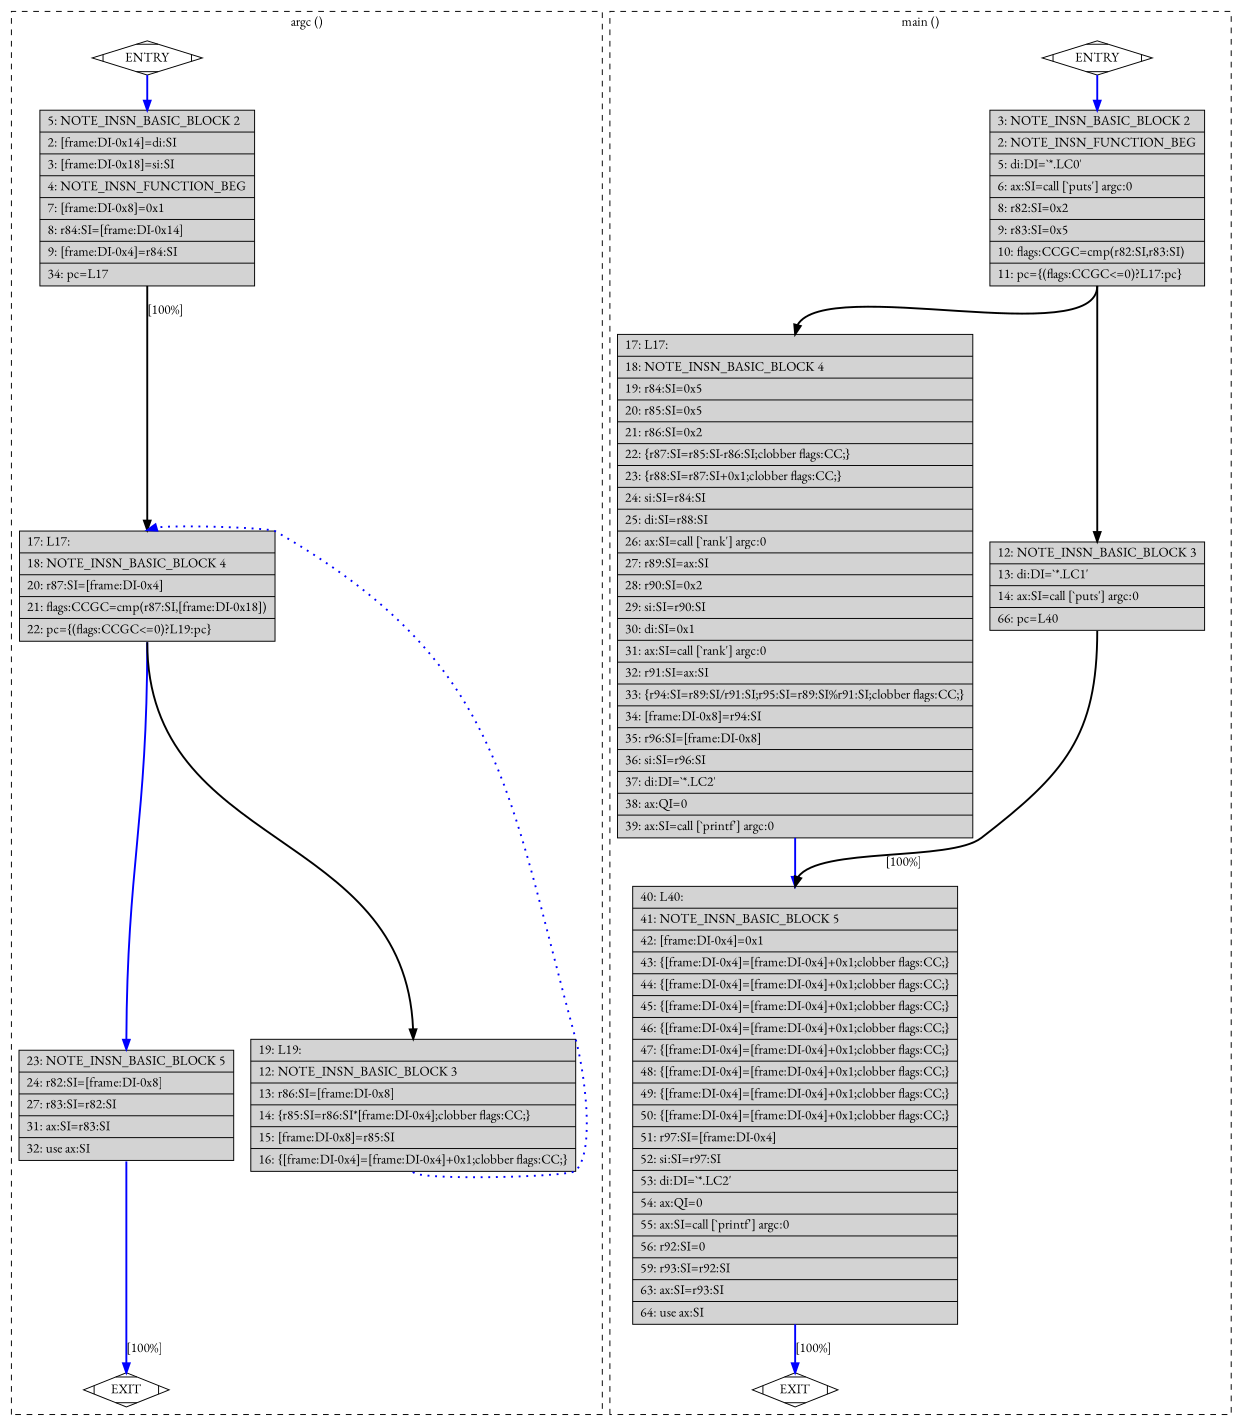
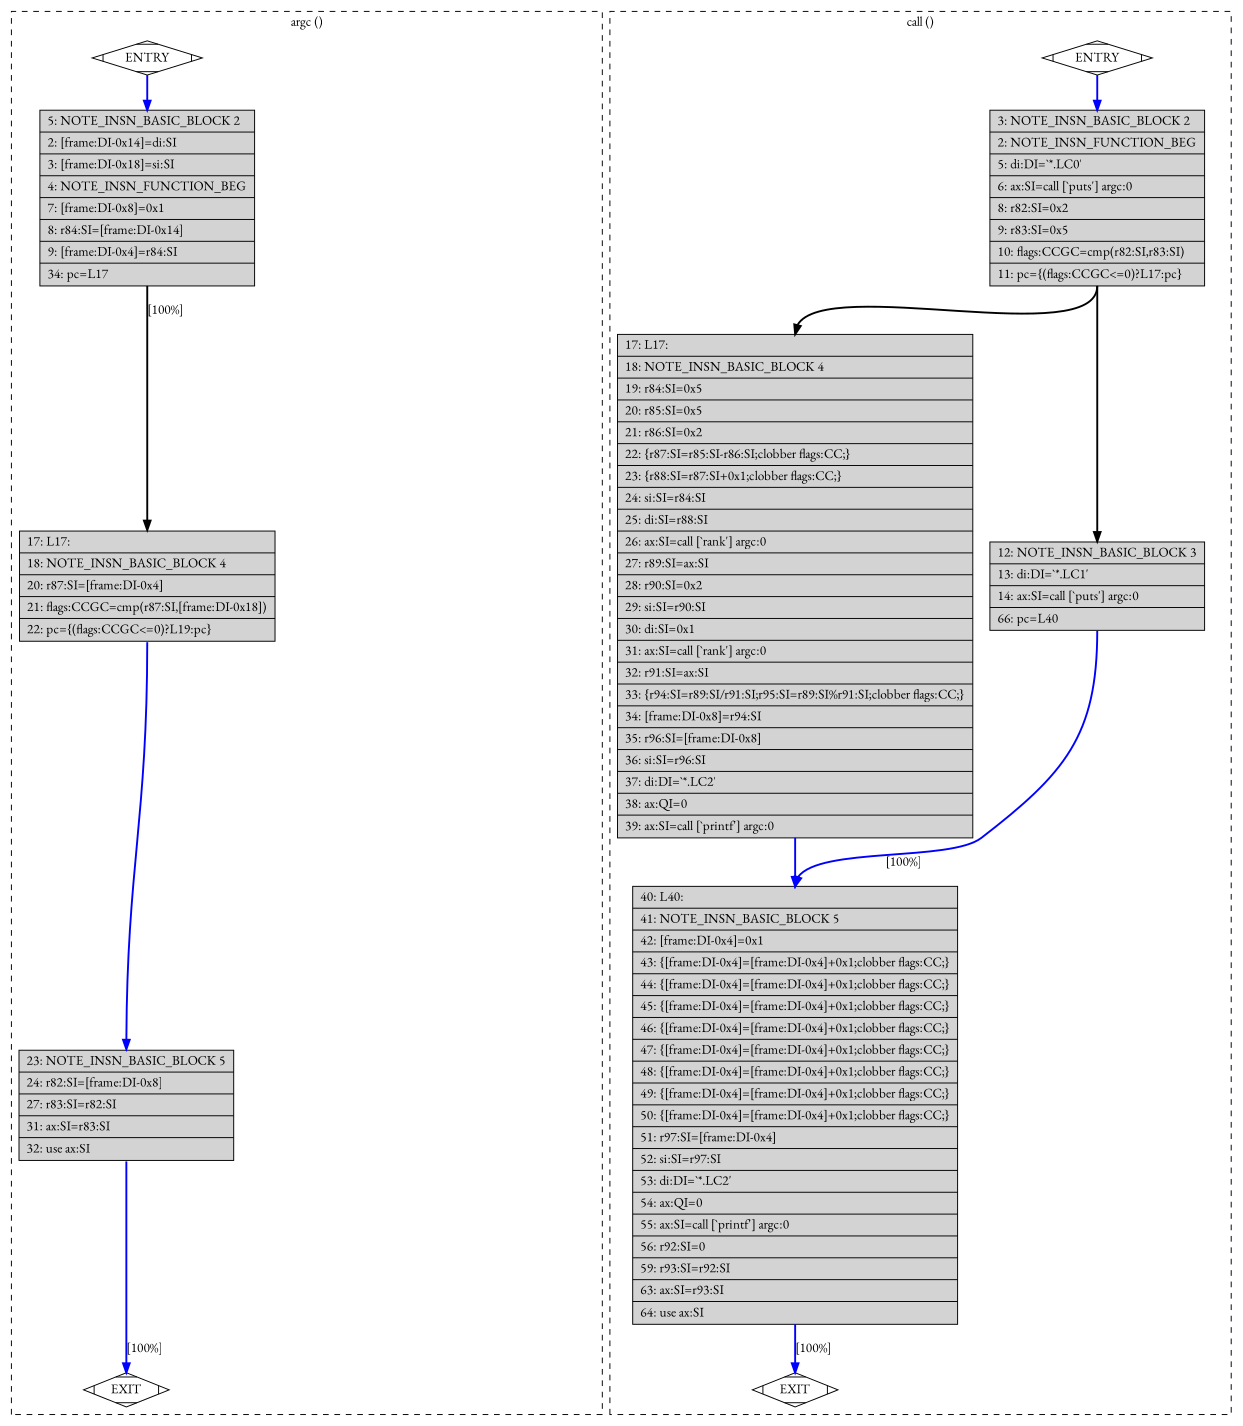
(921, 22) -> (921, 22)
(1005, 819) -> (1005, 819)
(413, 1105) -> none
